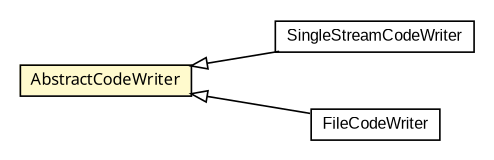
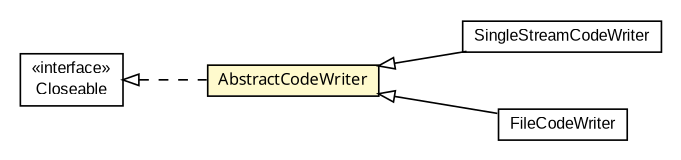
none -> (71, 80)
